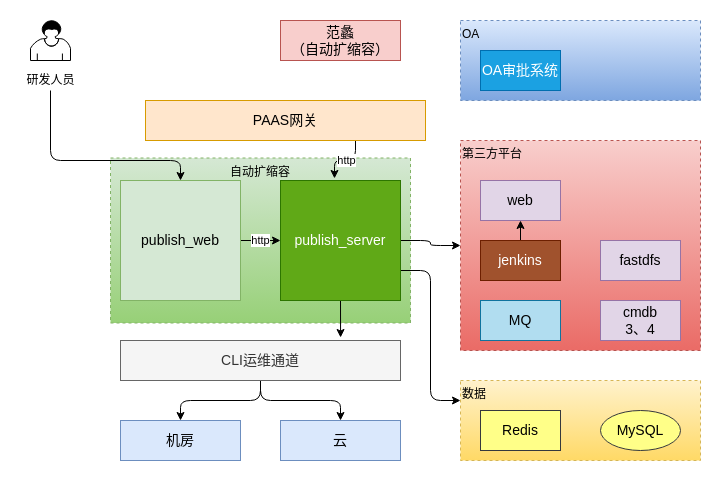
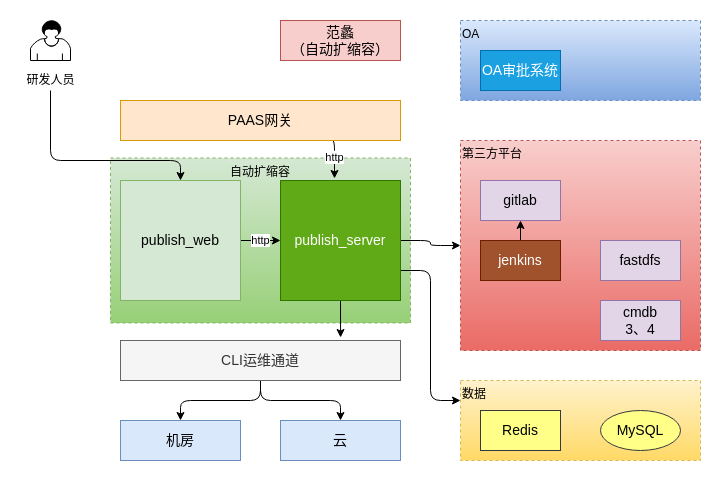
(286, 121) -> (261, 121)
(521, 201) -> (521, 201)
(521, 321) -> none
